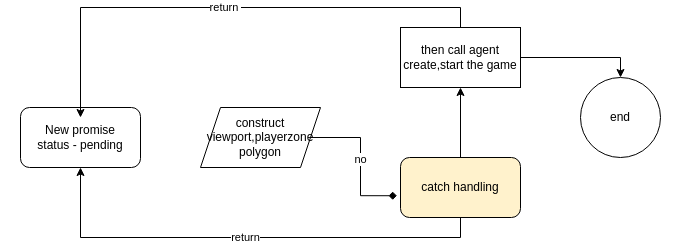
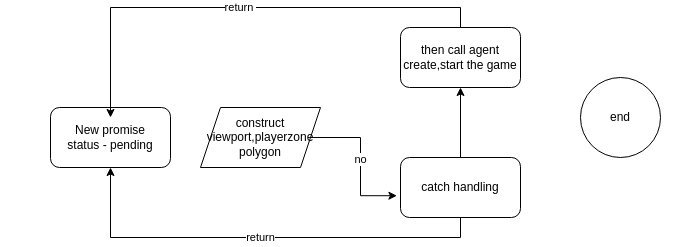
(461, 58) -> (461, 58)
(577, 58) -> none
(81, 138) -> (111, 138)
(461, 188) -> (461, 188)
(388, 196) -> (389, 196)
